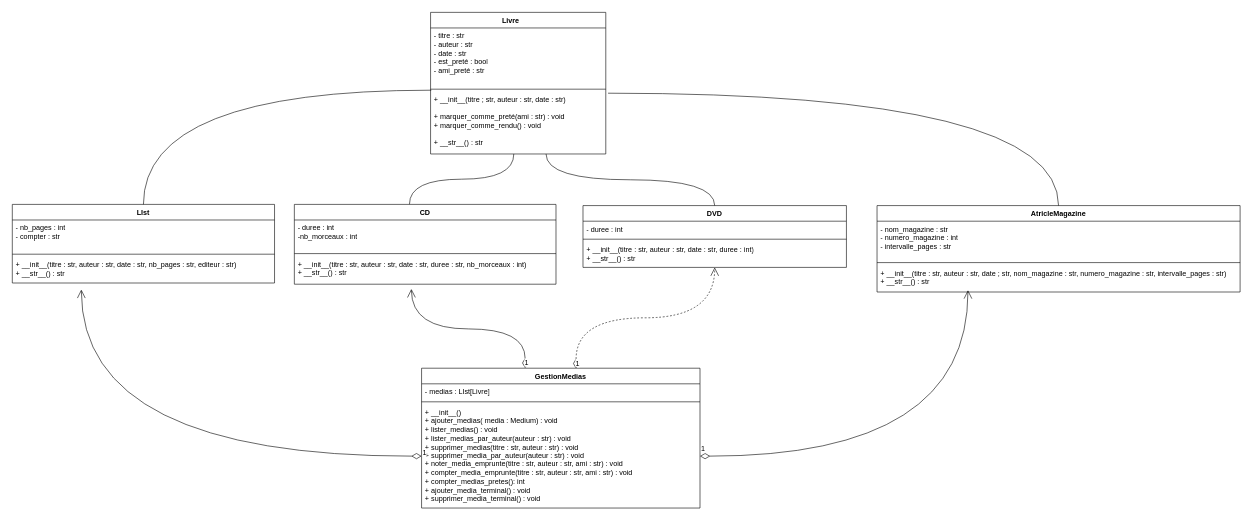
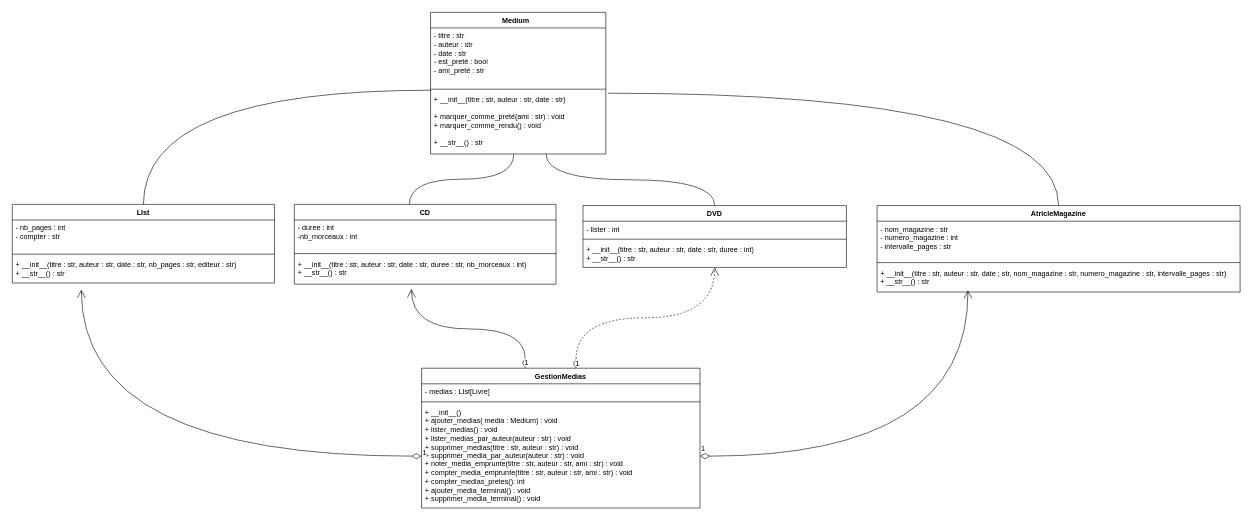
(518, 21) -> (518, 21)
(608, 230) -> (608, 230)
